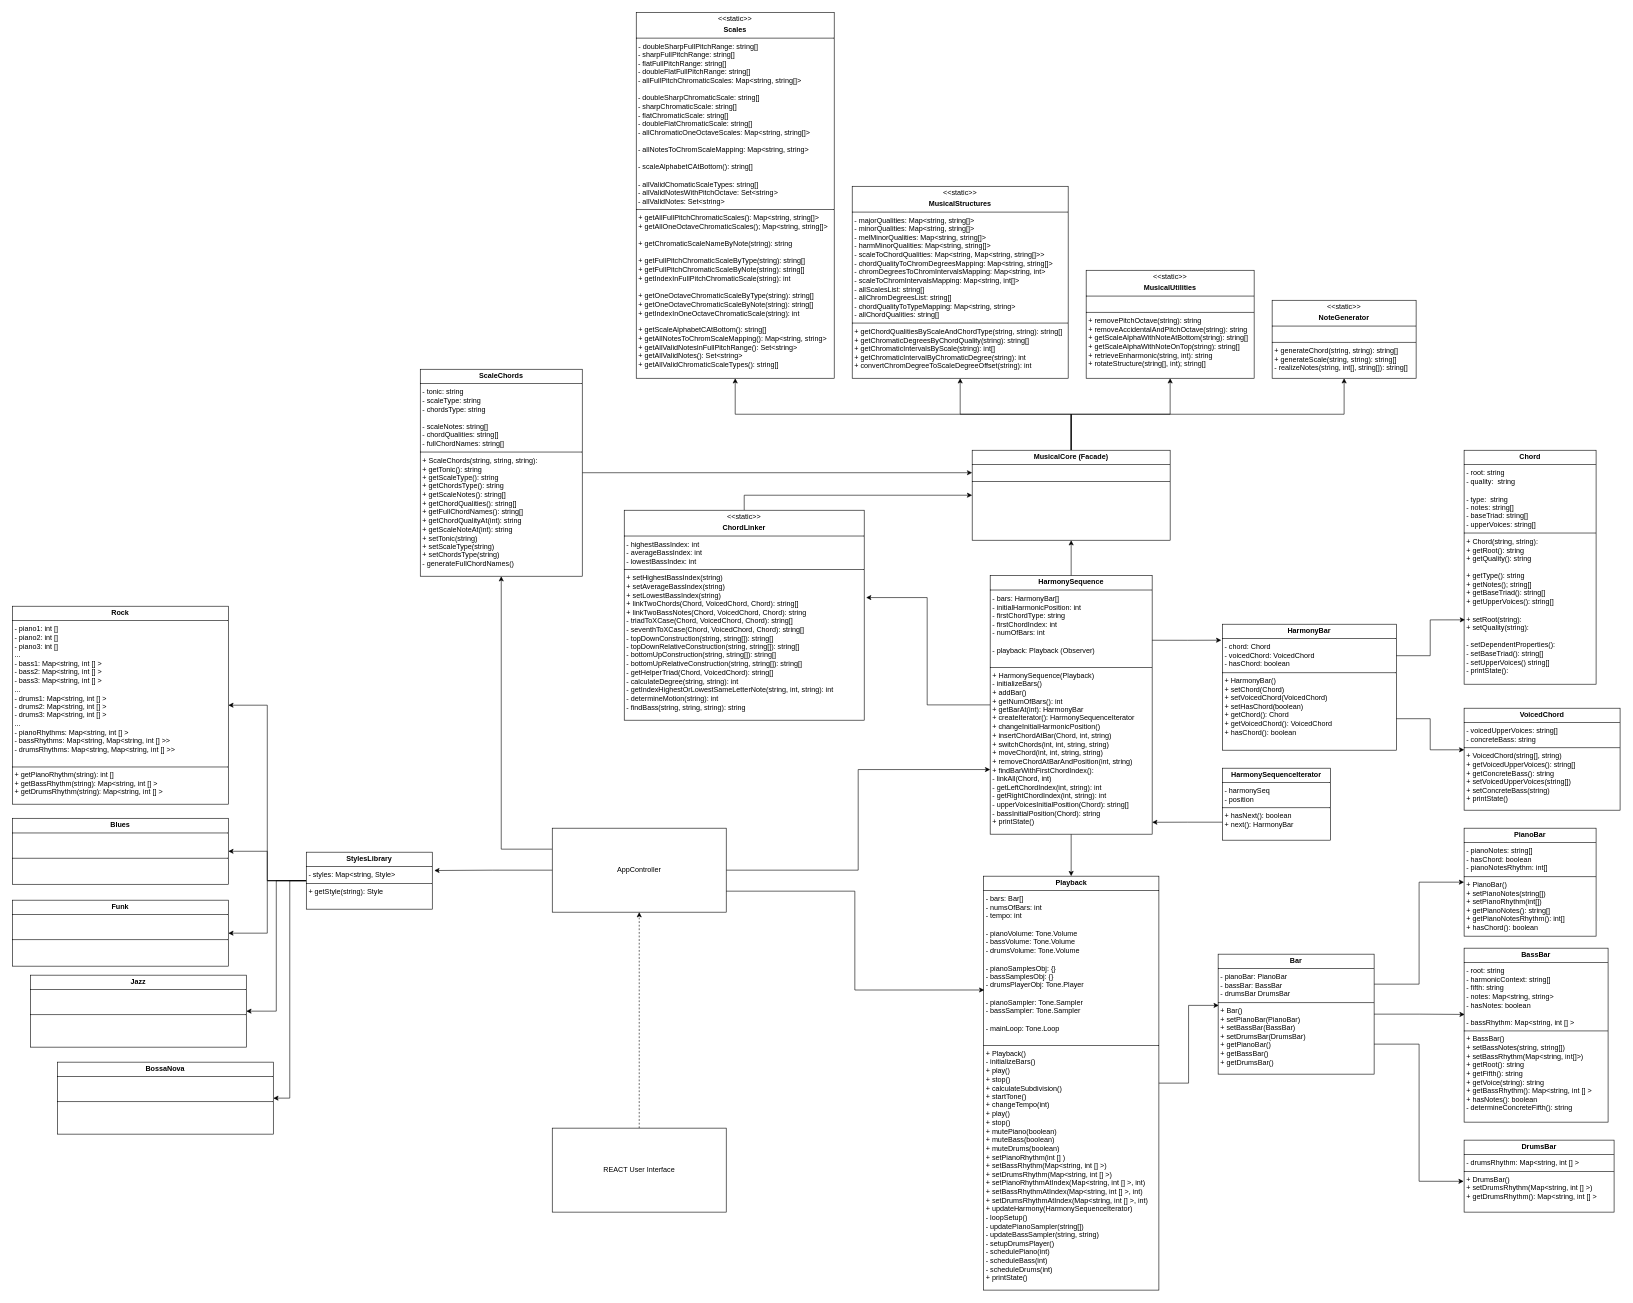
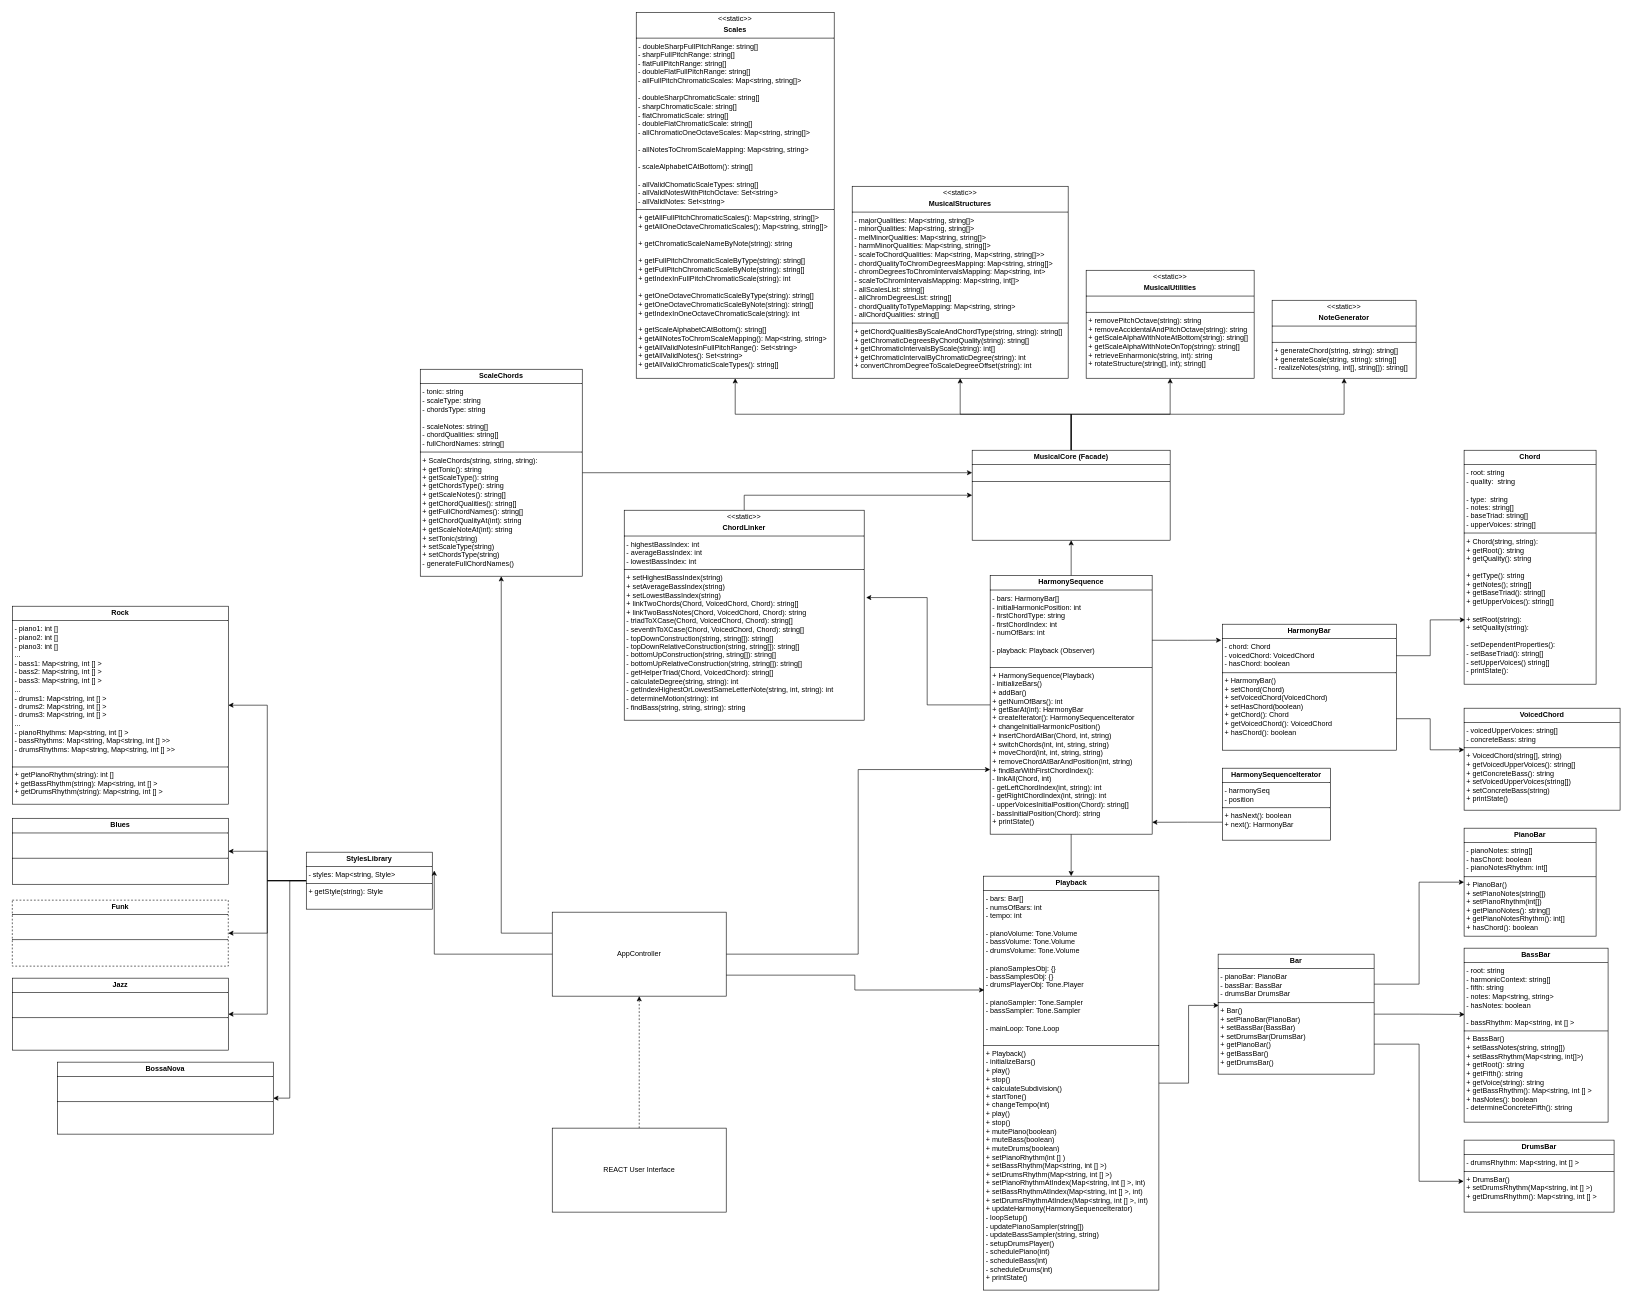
(639, 870) -> (639, 954)
(120, 933) -> (120, 933)
(138, 1011) -> (120, 1014)
